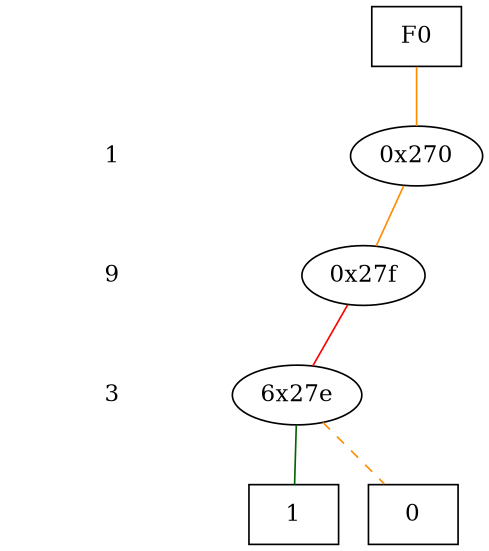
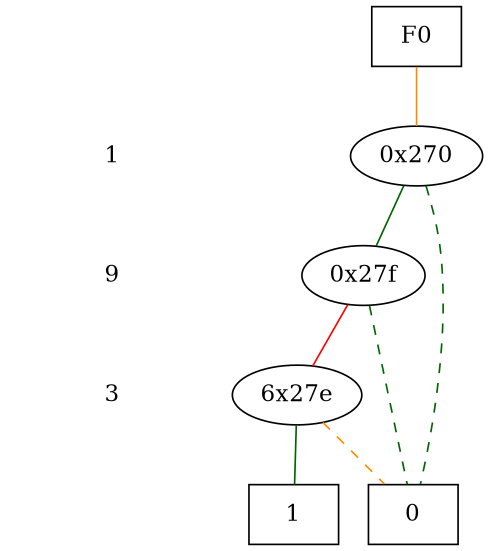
(390, 216) -> (390, 216)
none -> (442, 335)
none -> (388, 395)
